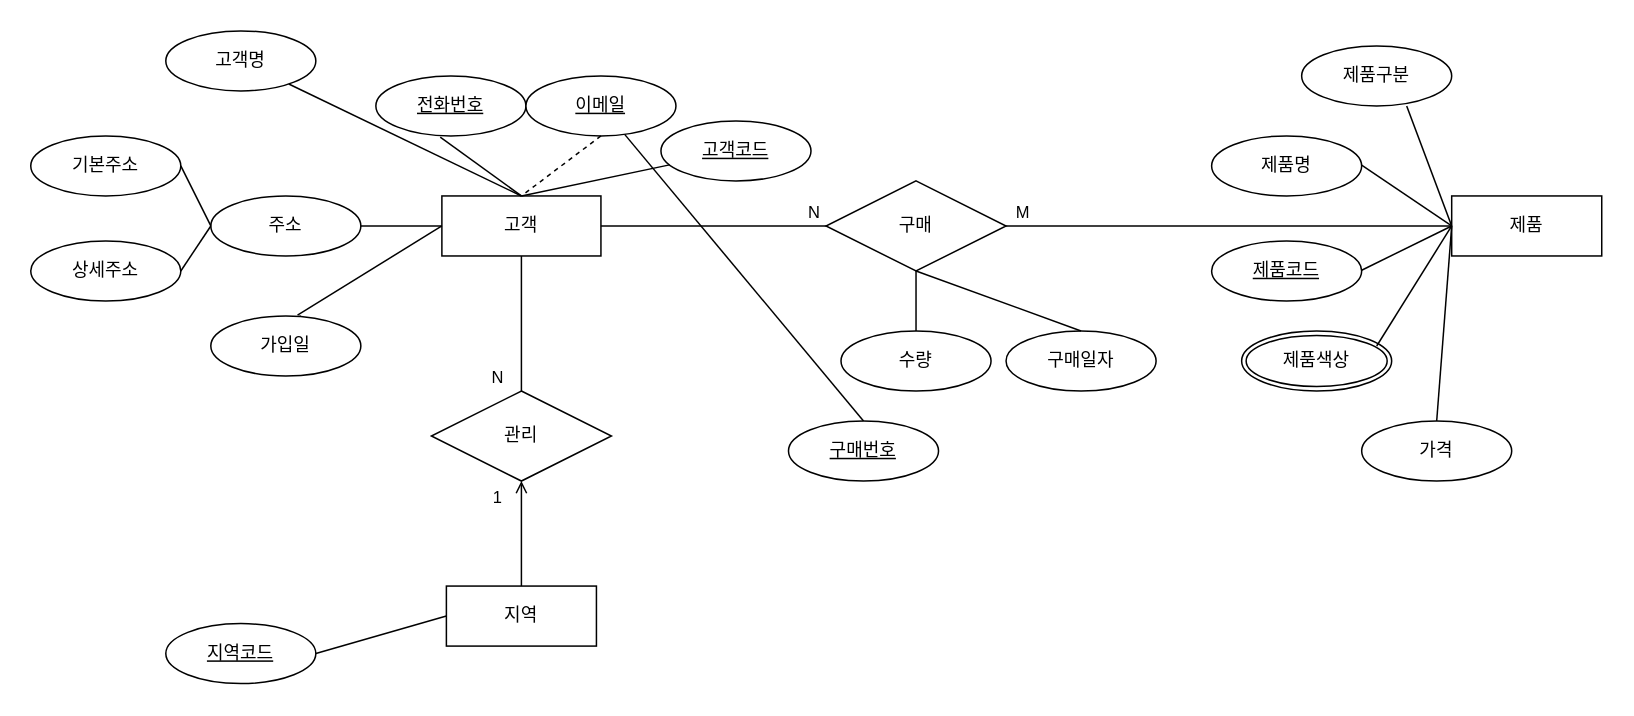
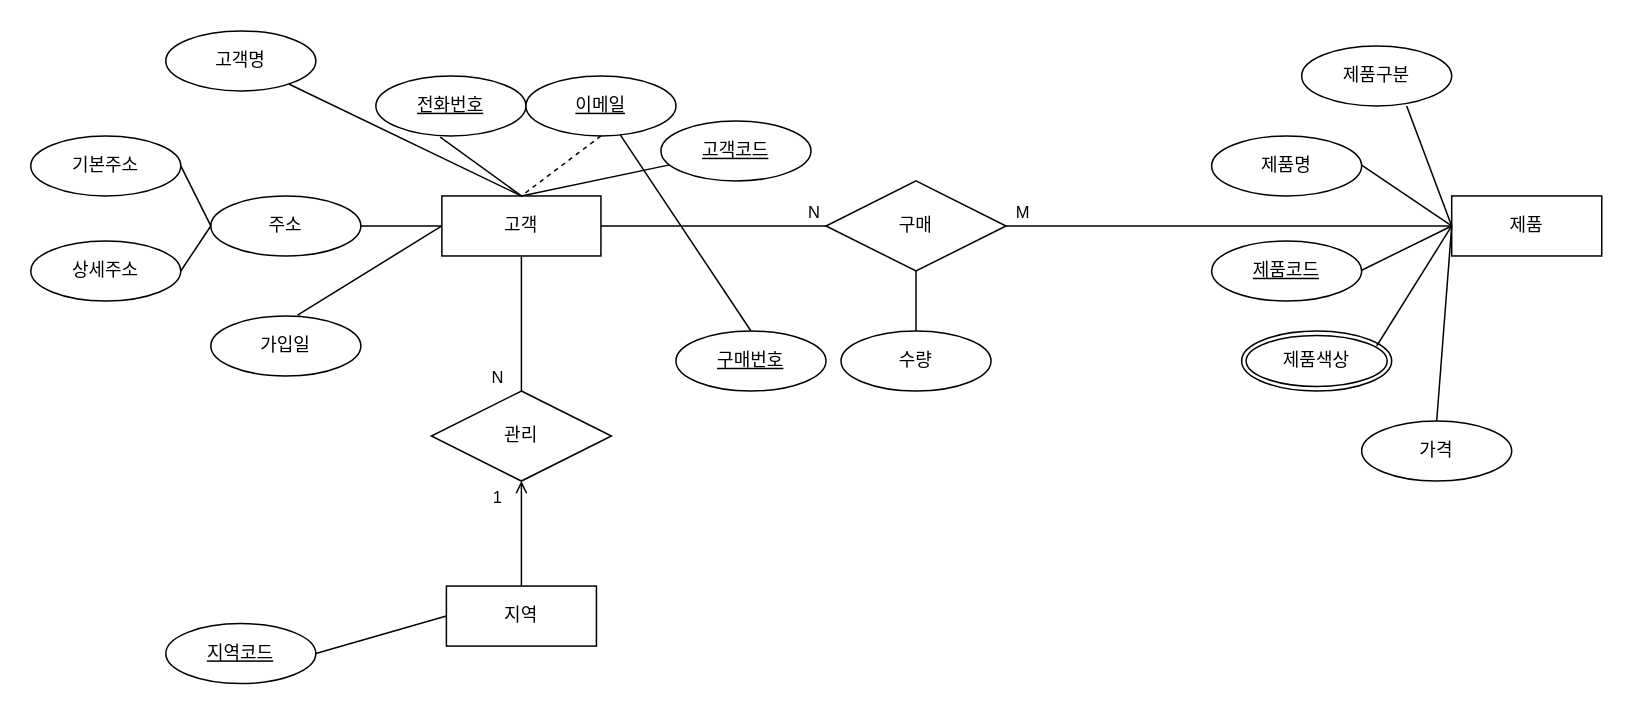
(999, 301) -> none
(1081, 361) -> none
(863, 451) -> (751, 361)
